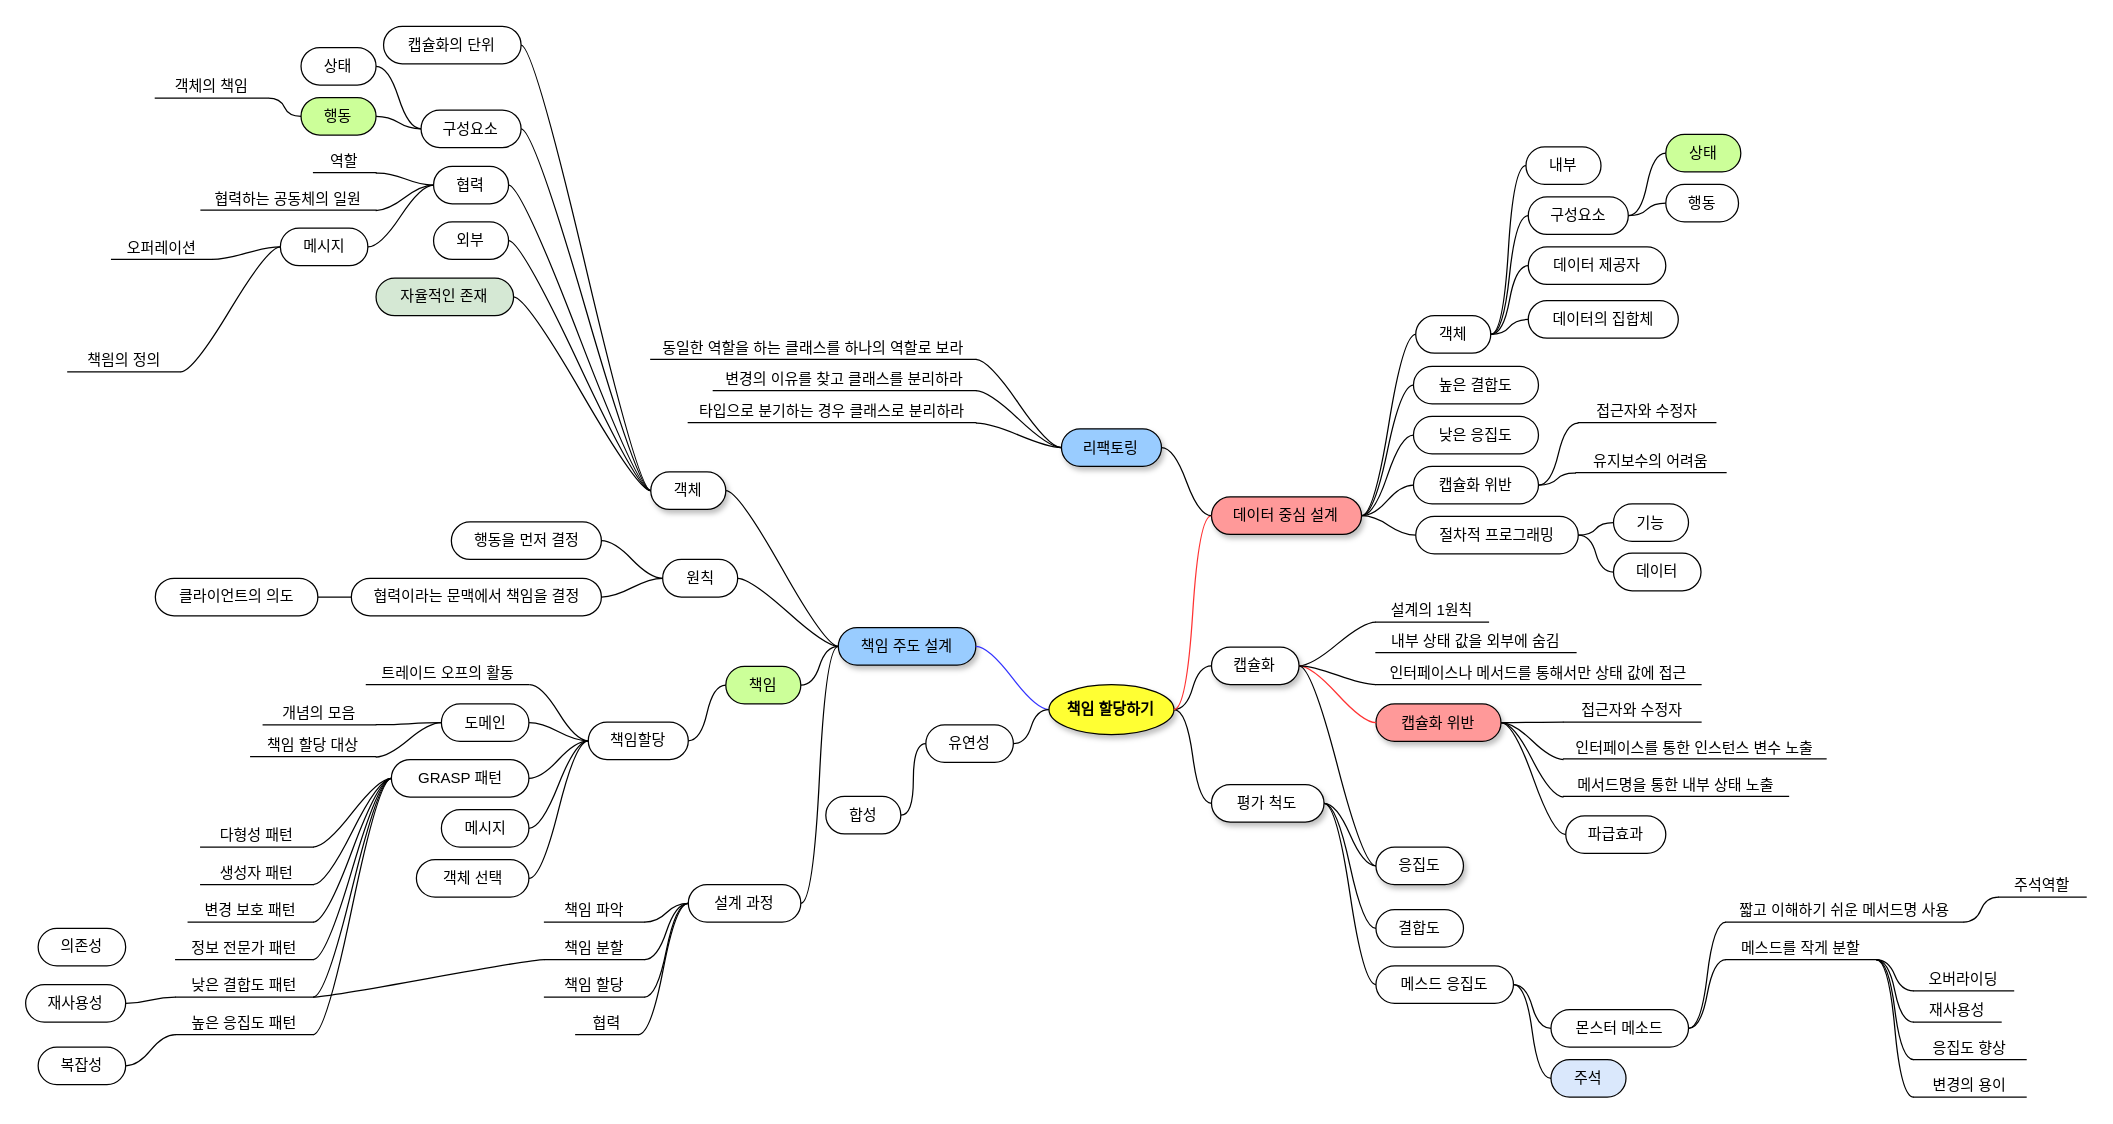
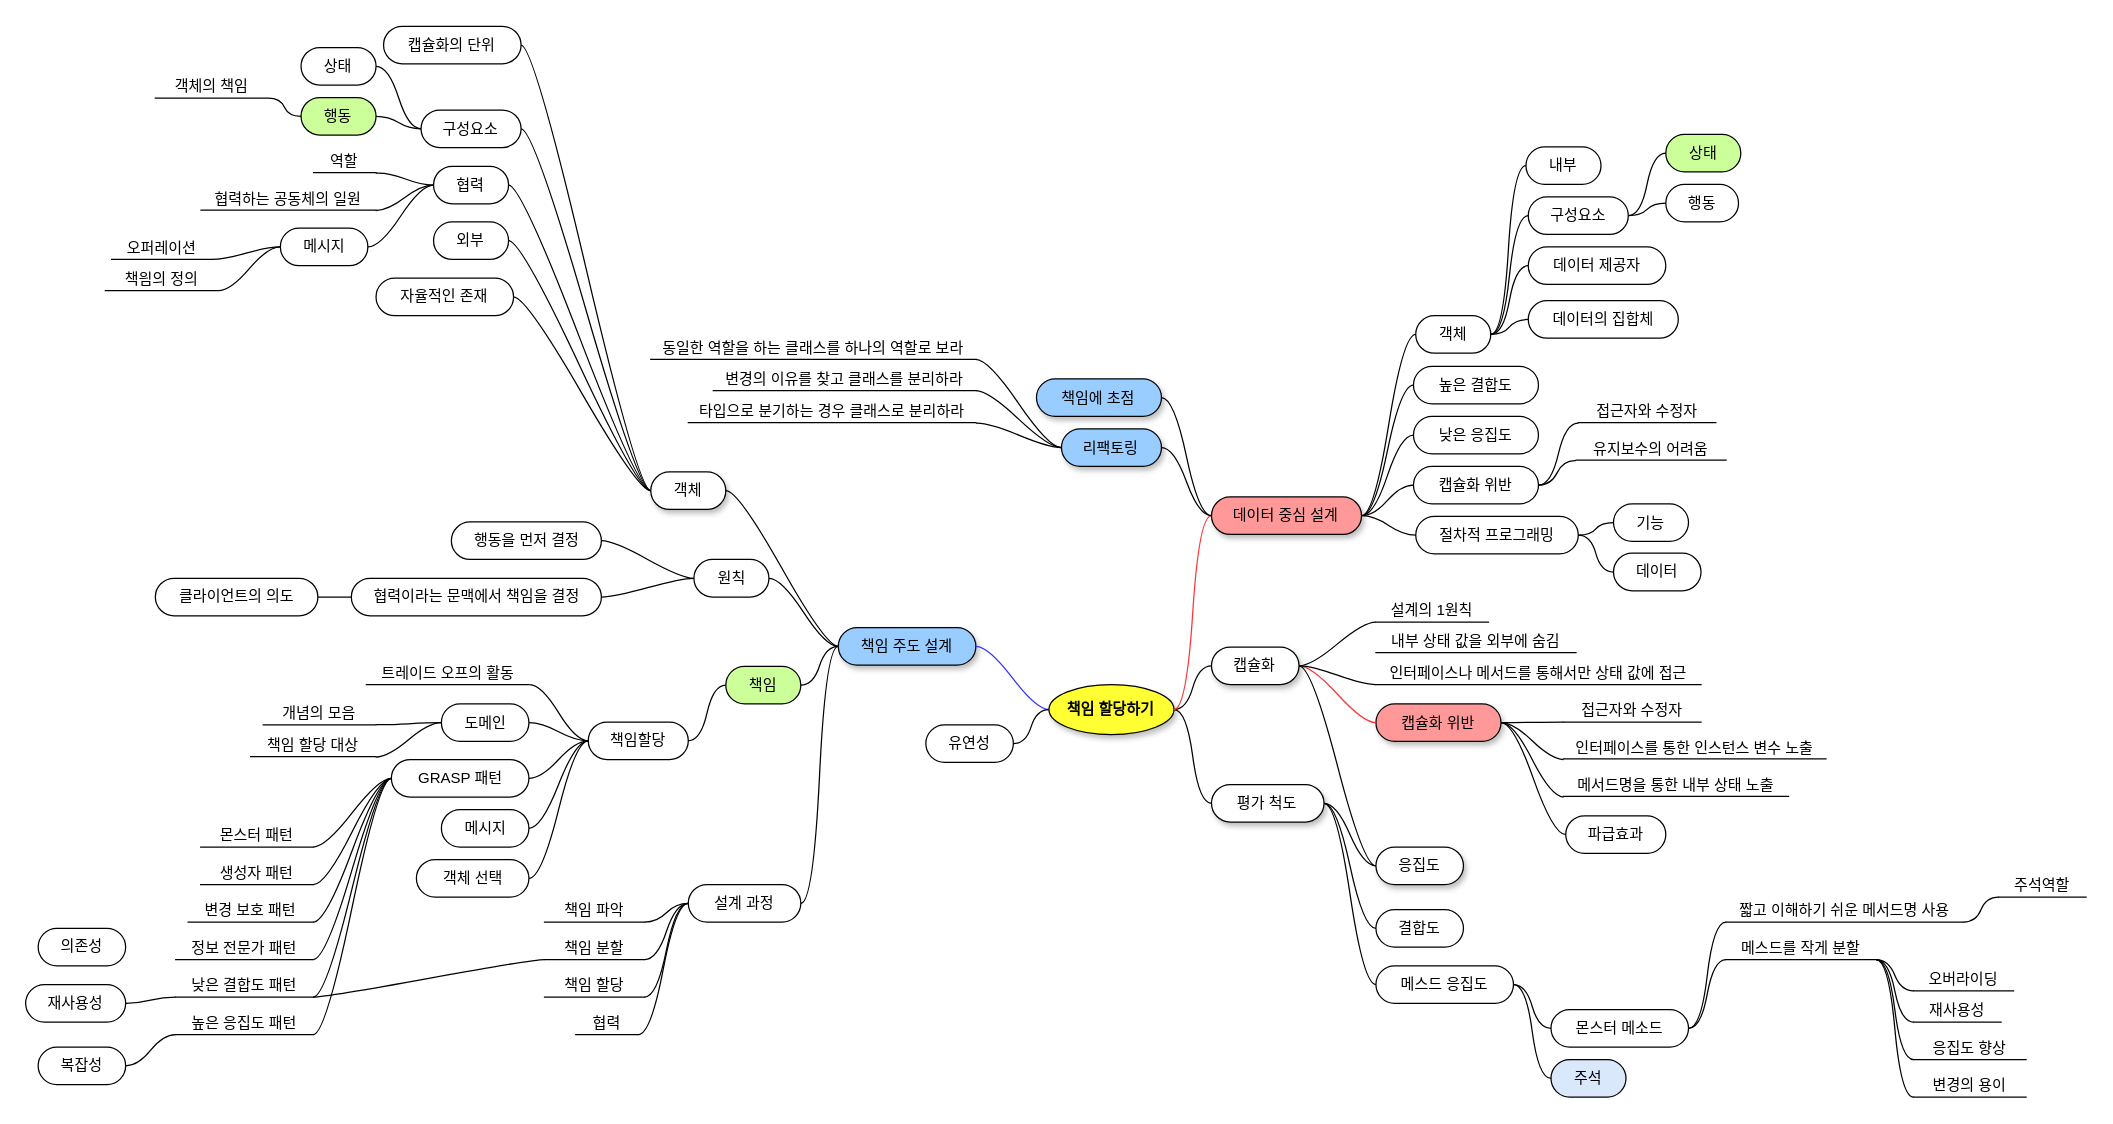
(445, 297) -> (445, 297)
(124, 359) -> (162, 278)
none -> (1099, 398)
none -> (1185, 452)
(1651, 454) -> (1651, 448)
(700, 578) -> (731, 578)
(913, 779) -> none
(863, 815) -> none
(257, 834) -> (257, 834)
